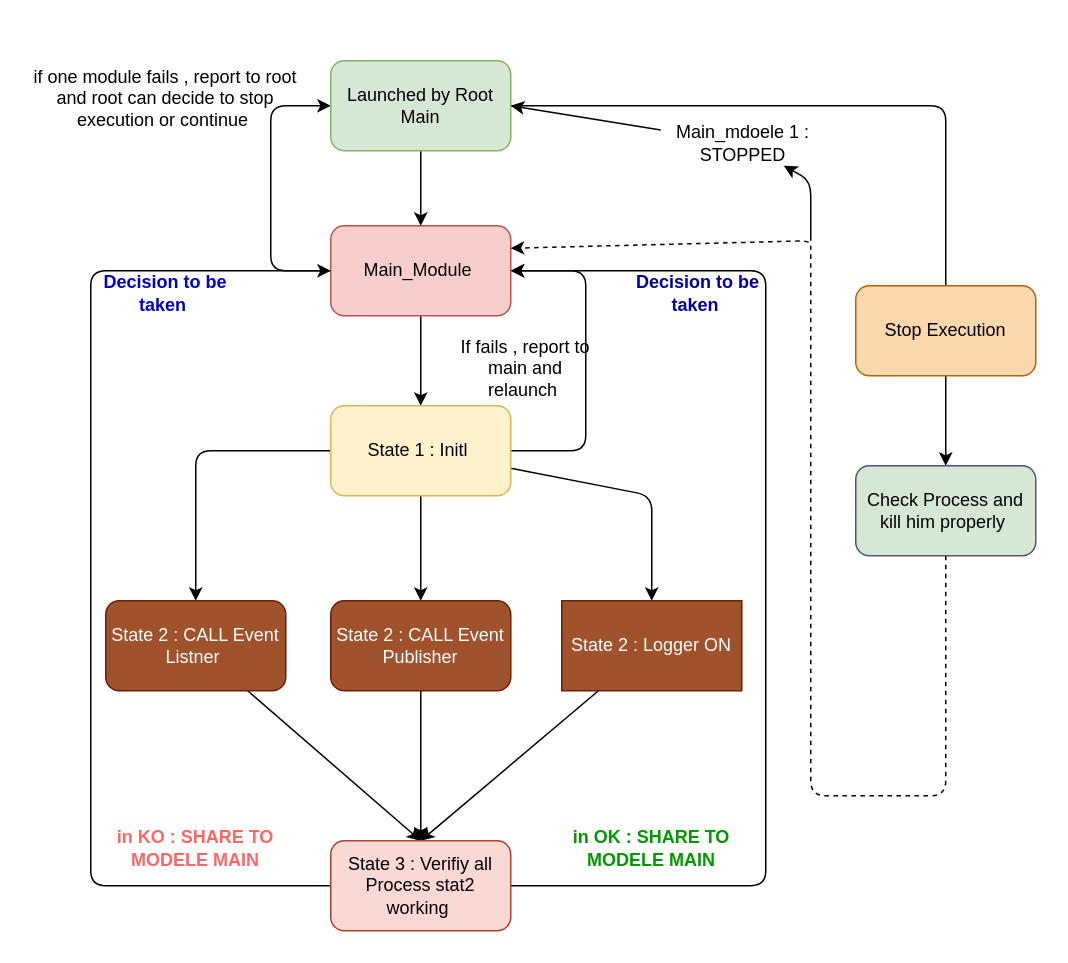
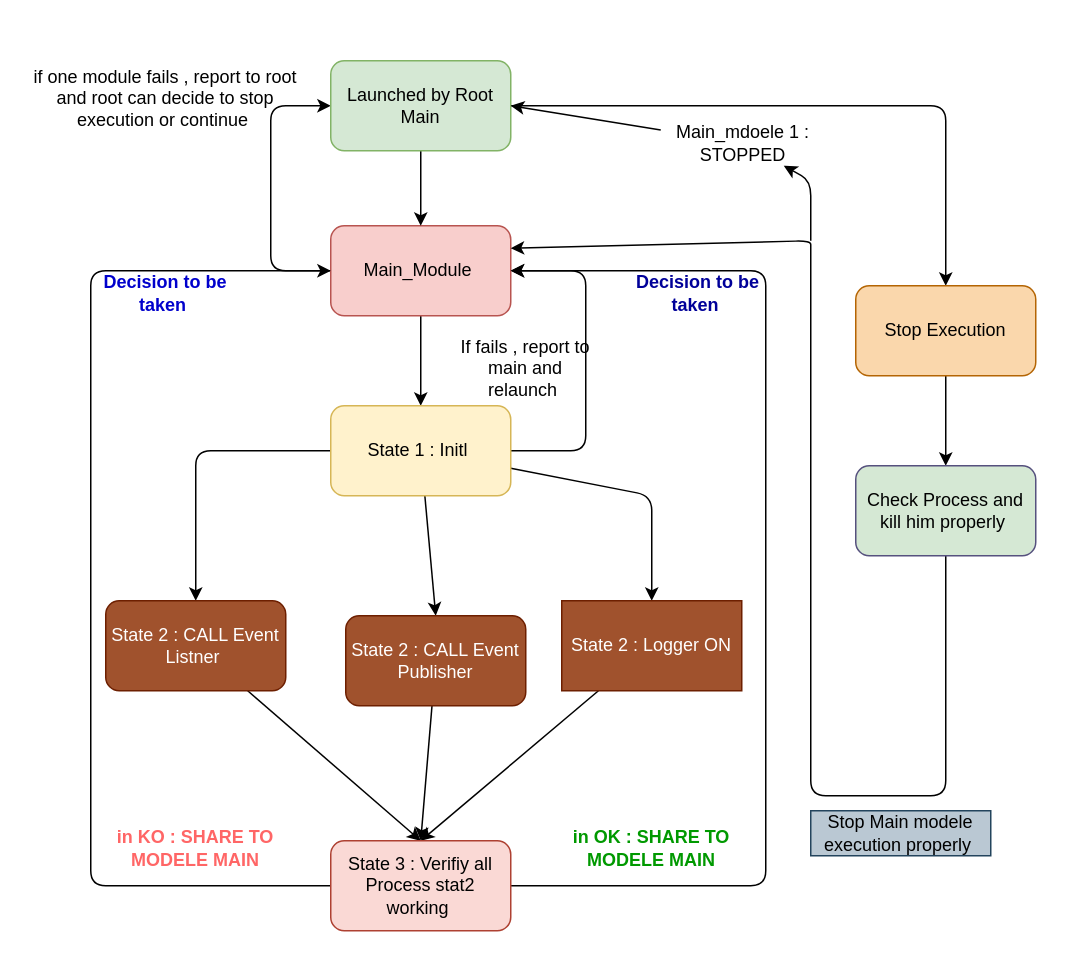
(946, 278) -> (946, 274)
(811, 556) -> (811, 556)
(421, 646) -> (436, 661)
none -> (901, 833)
